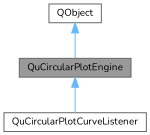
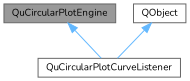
(75, 46) -> (131, 44)
